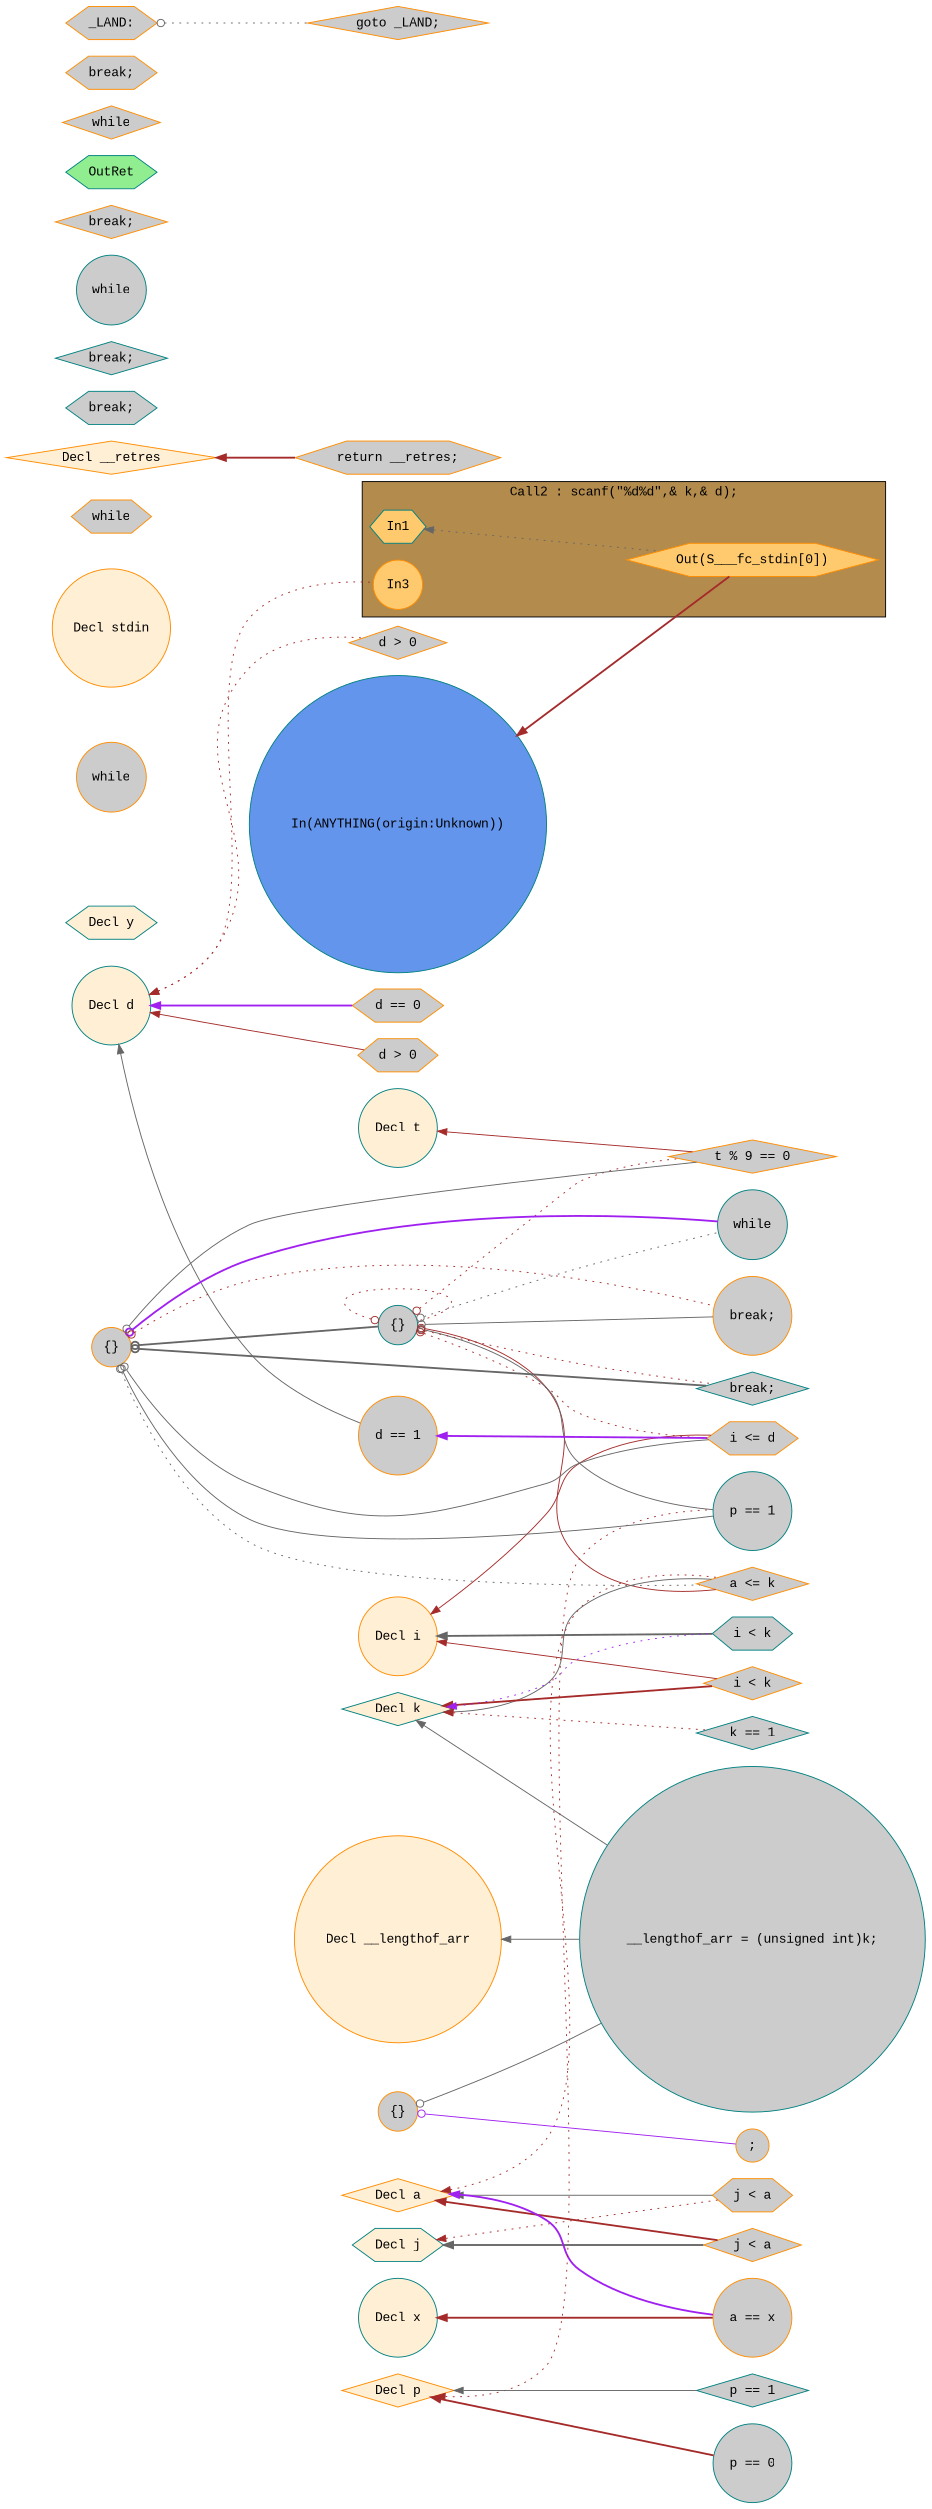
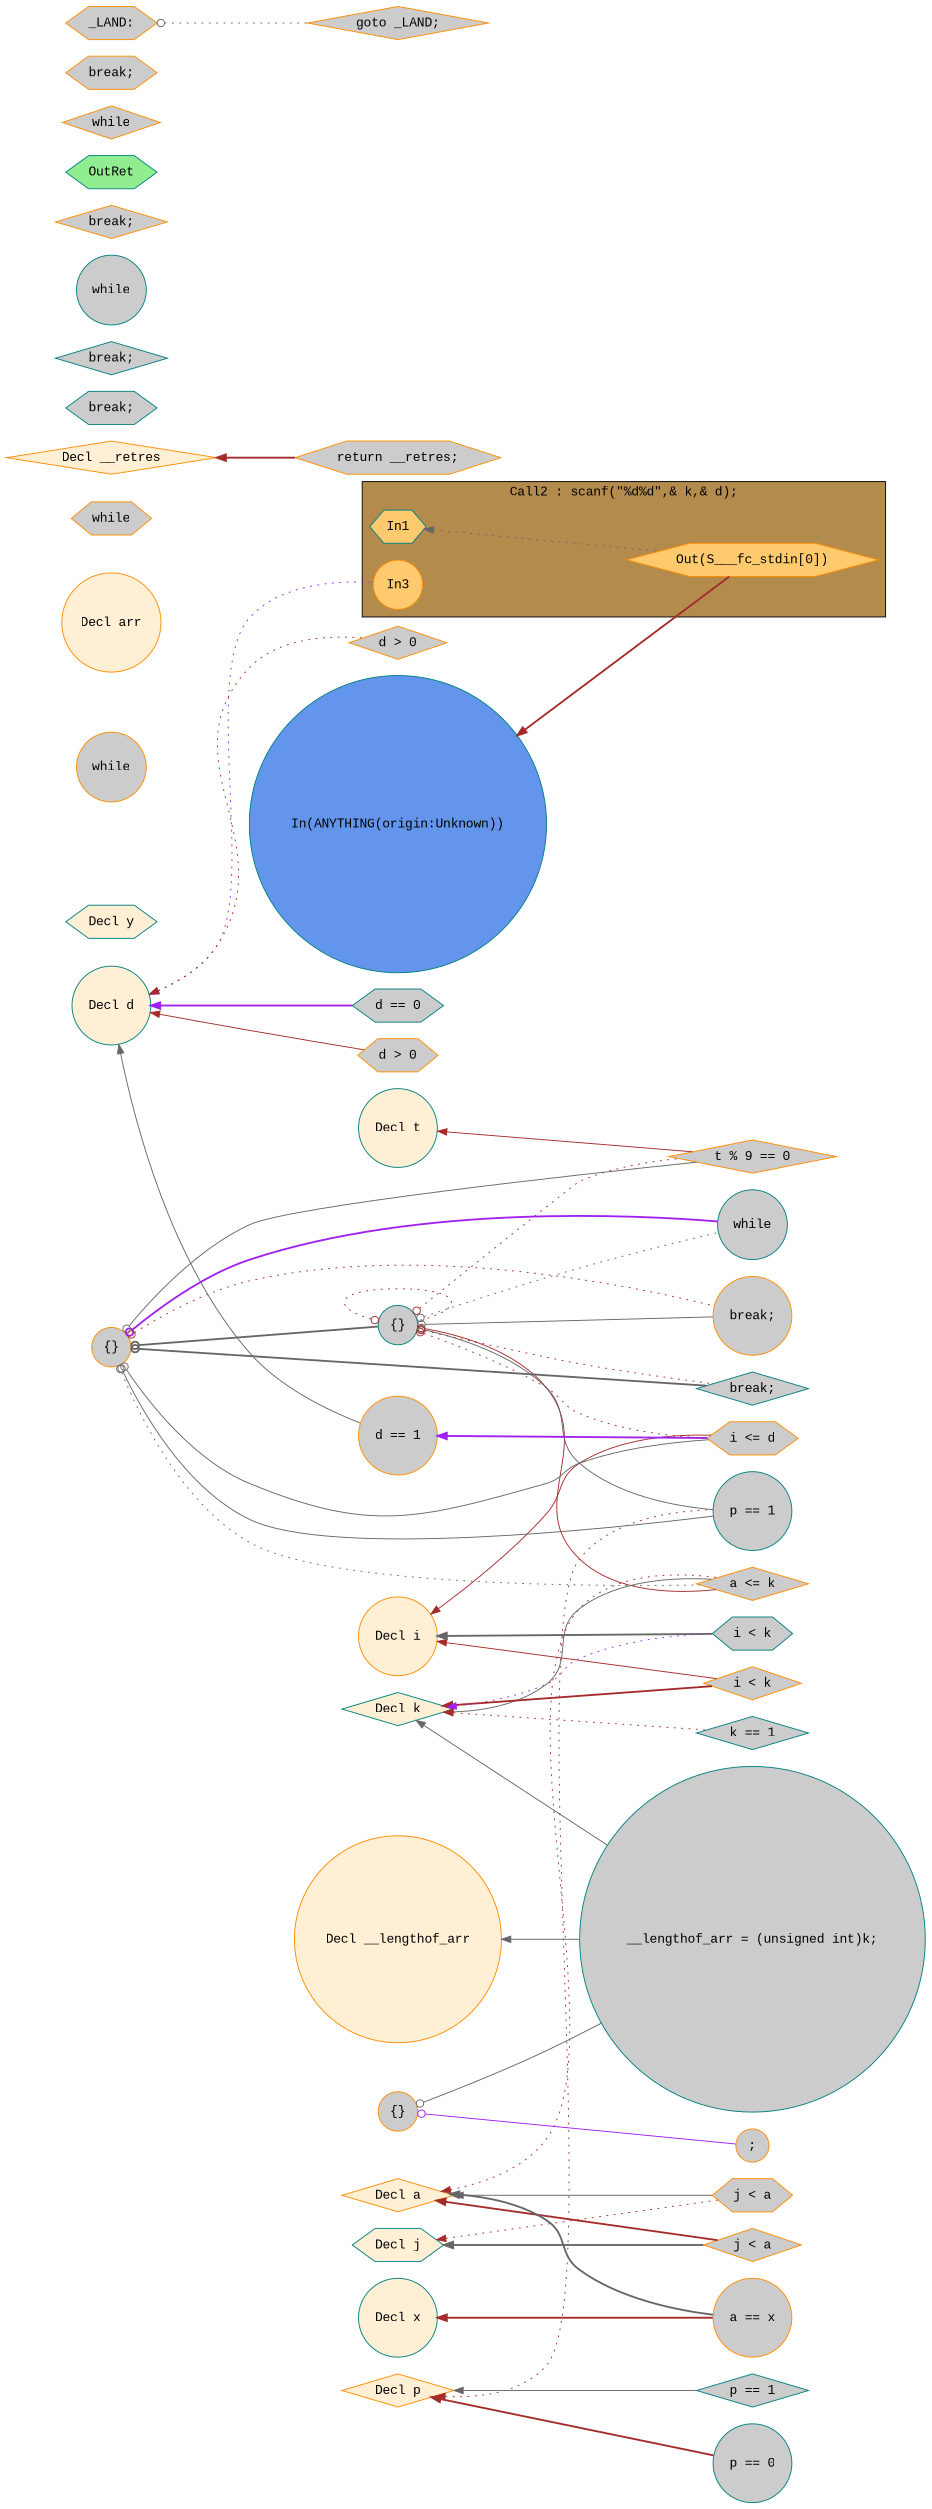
(111, 628) -> (111, 622)
(229, 752) -> (229, 752)
(398, 1006) -> (398, 1006)
(576, 2266) -> (576, 2266)
